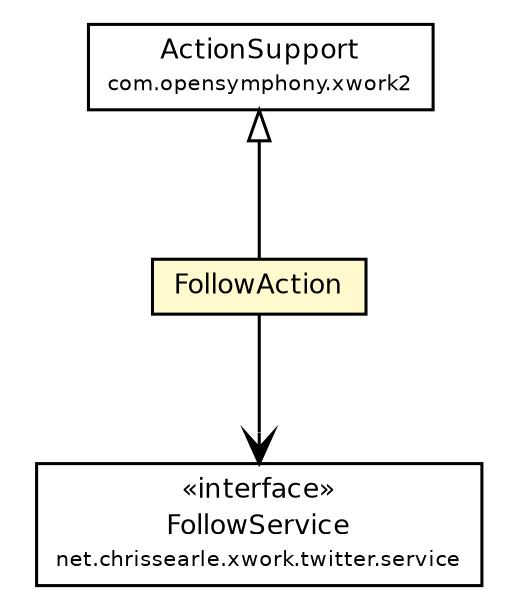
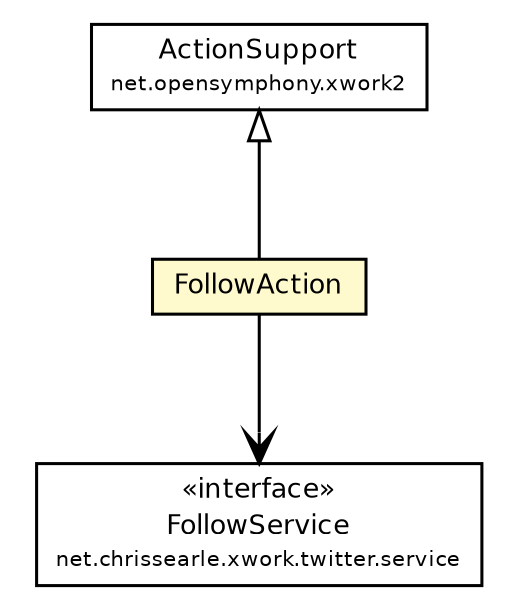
(261, 84) -> (259, 84)
